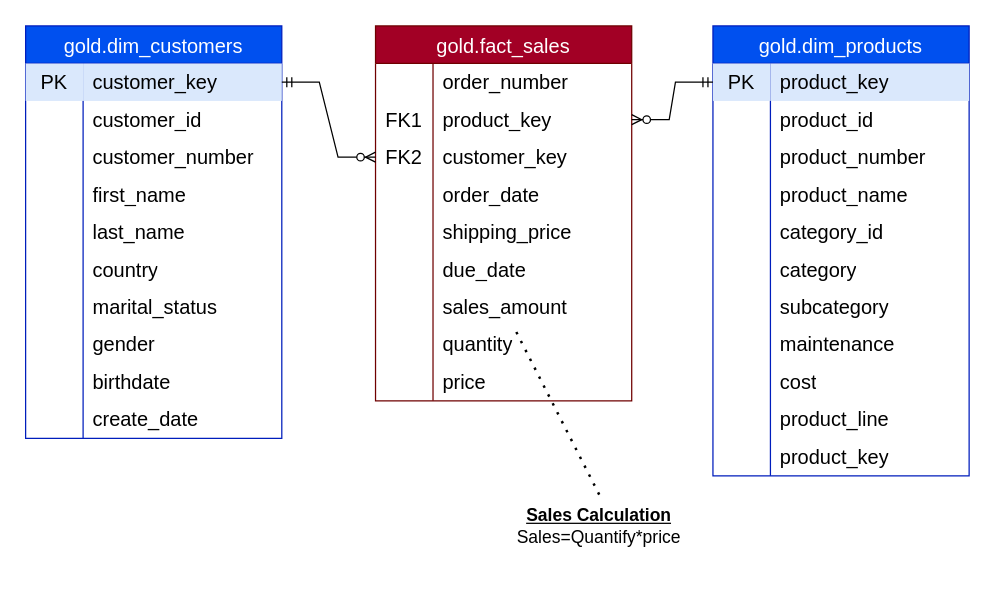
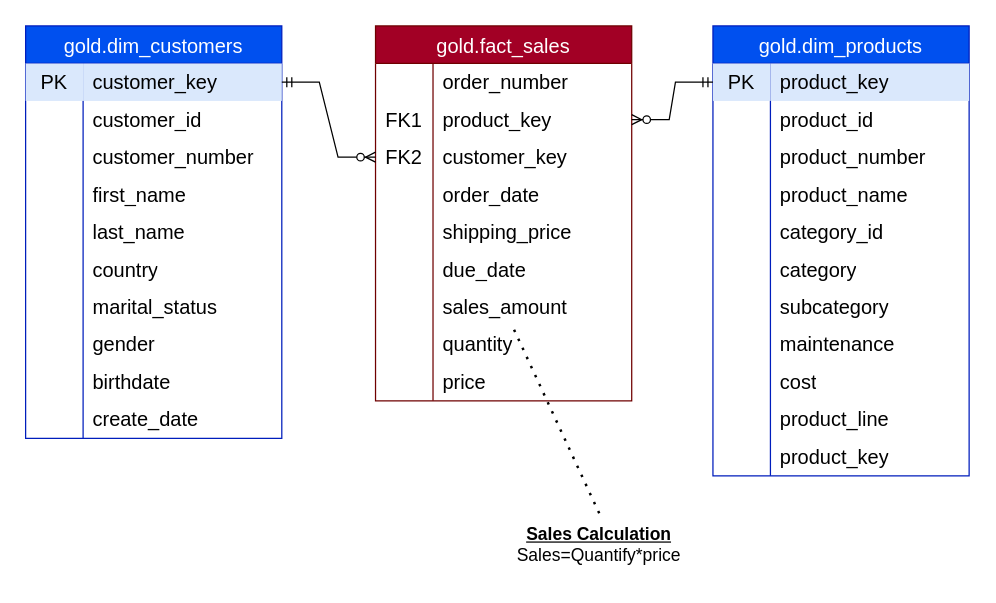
(599, 526) -> (599, 544)
